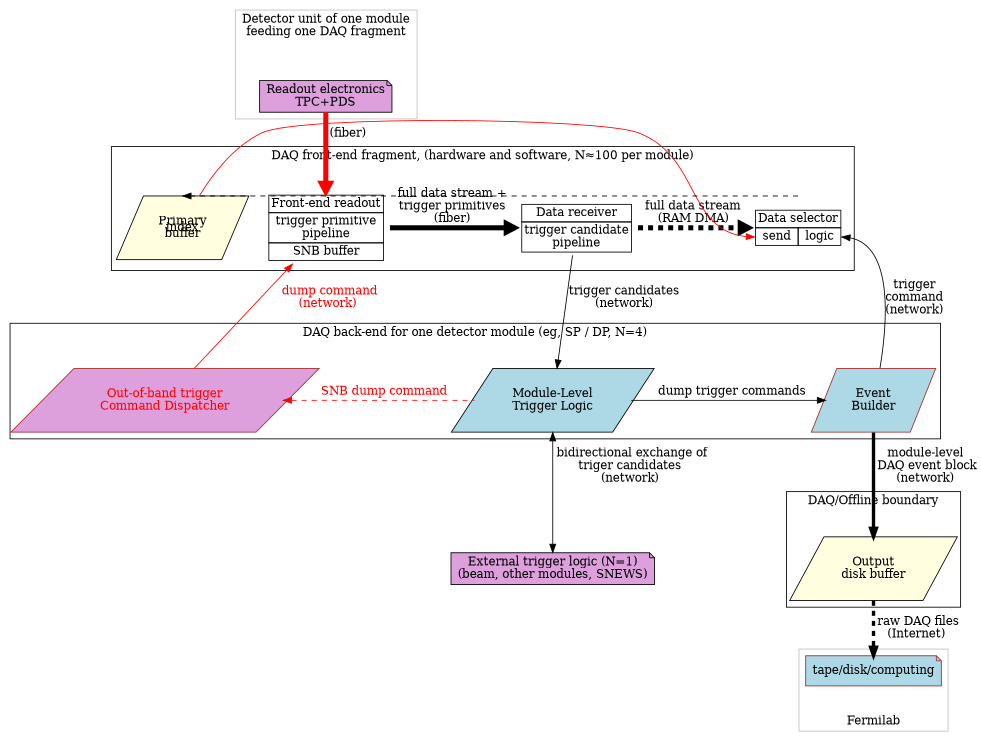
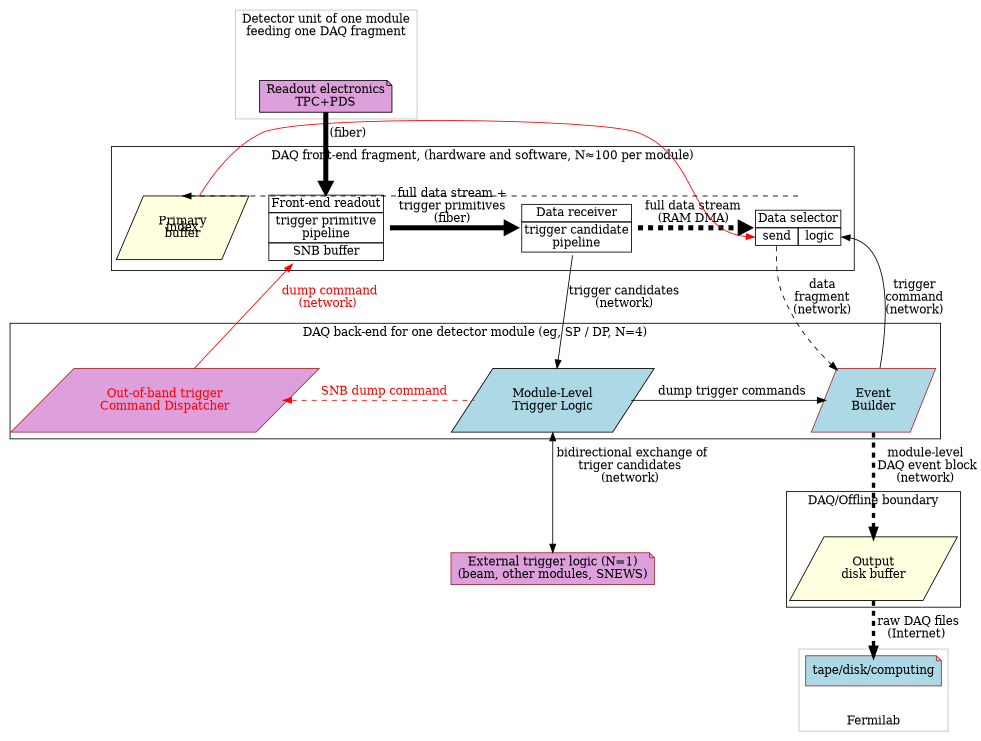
(326, 153) -> (326, 153)
none -> (790, 311)
(874, 480) -> (874, 480)
(553, 569) -> (553, 569)
